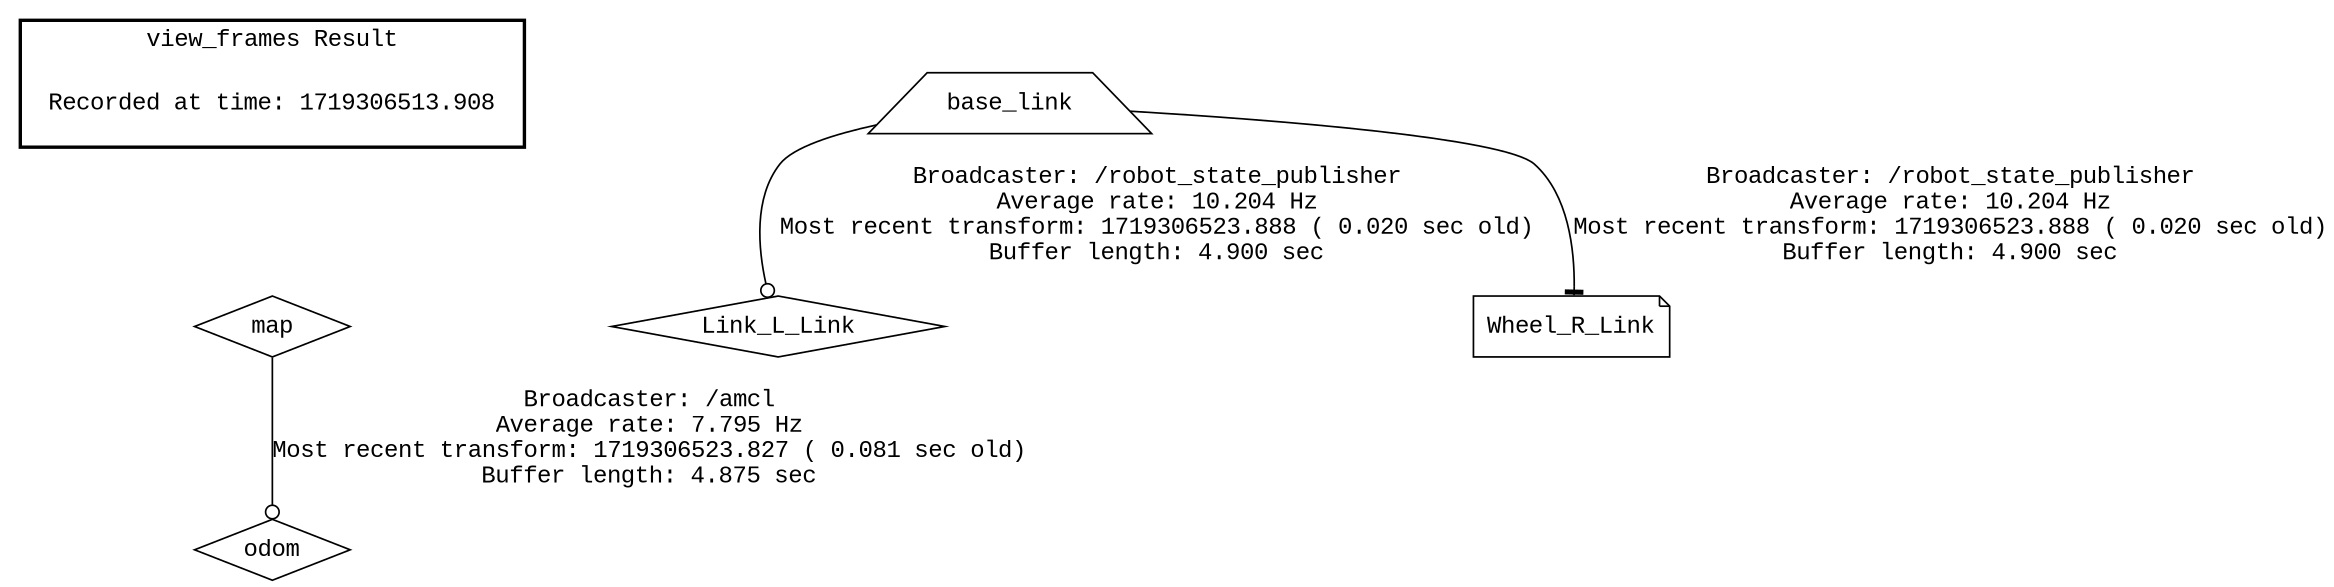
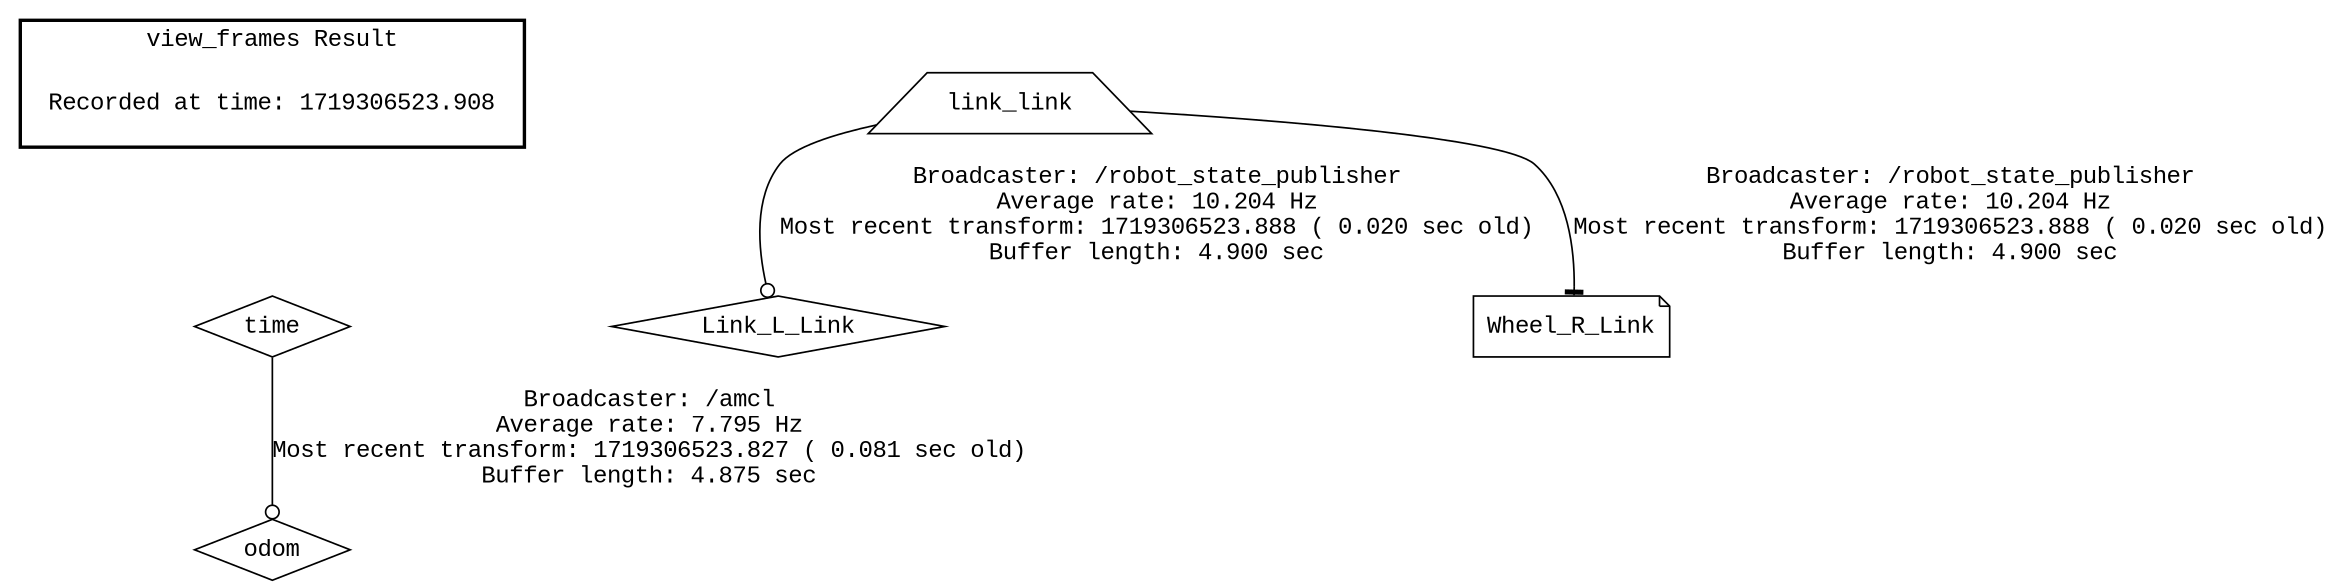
(272, 103) -> (272, 103)
(1010, 103) -> (1010, 103)
(272, 326) -> (272, 326)
